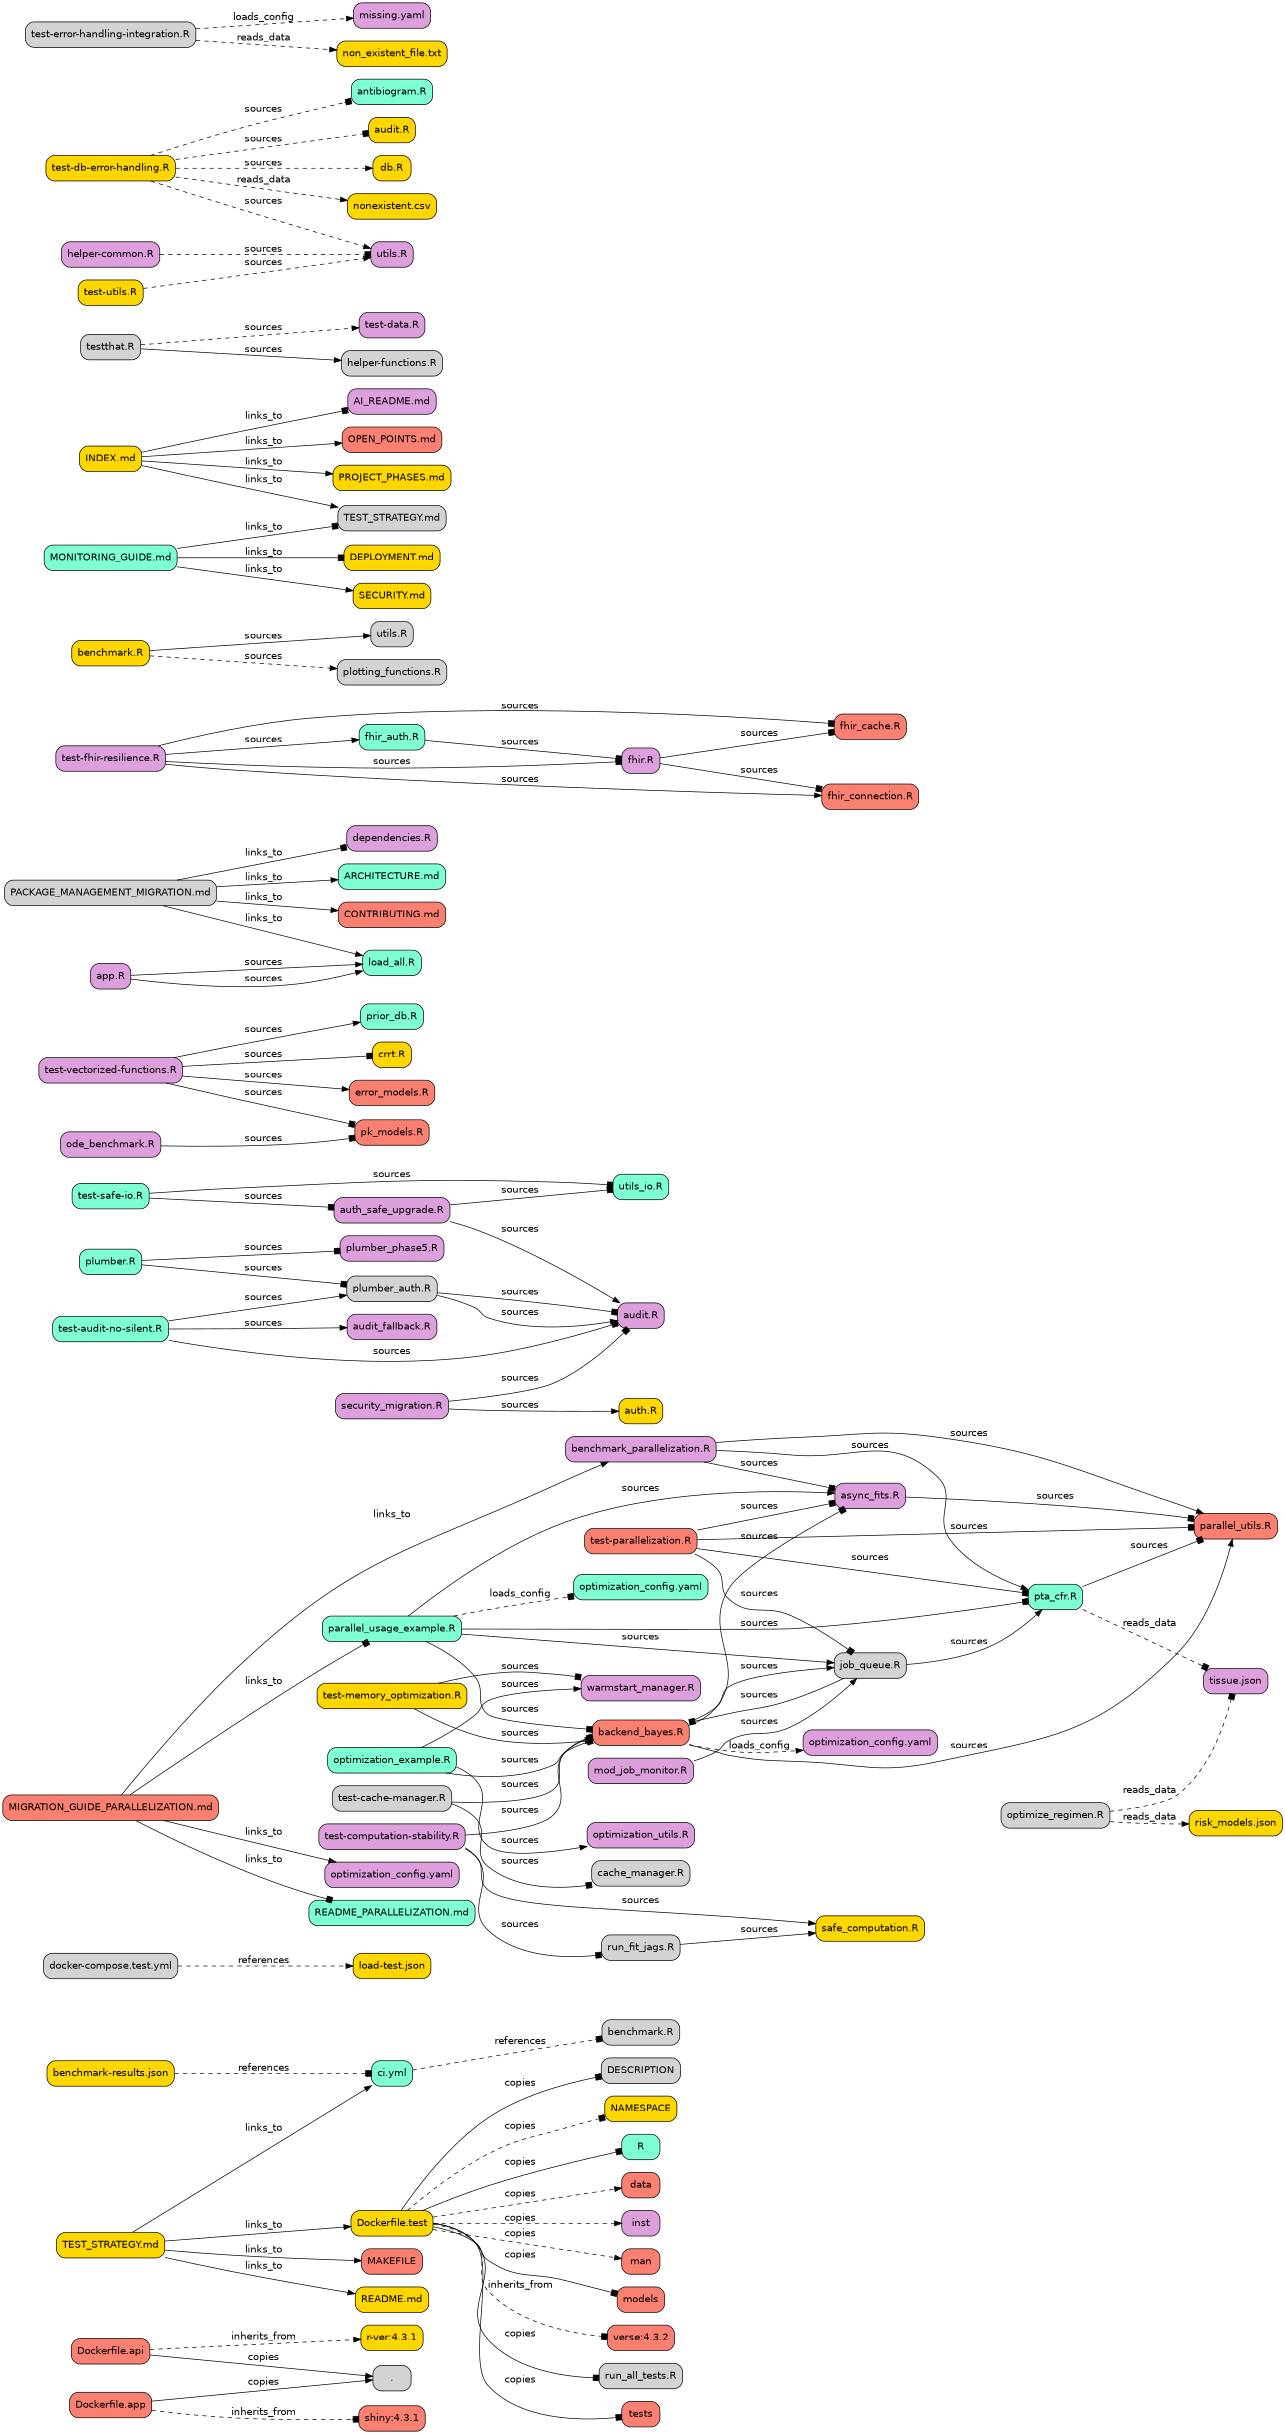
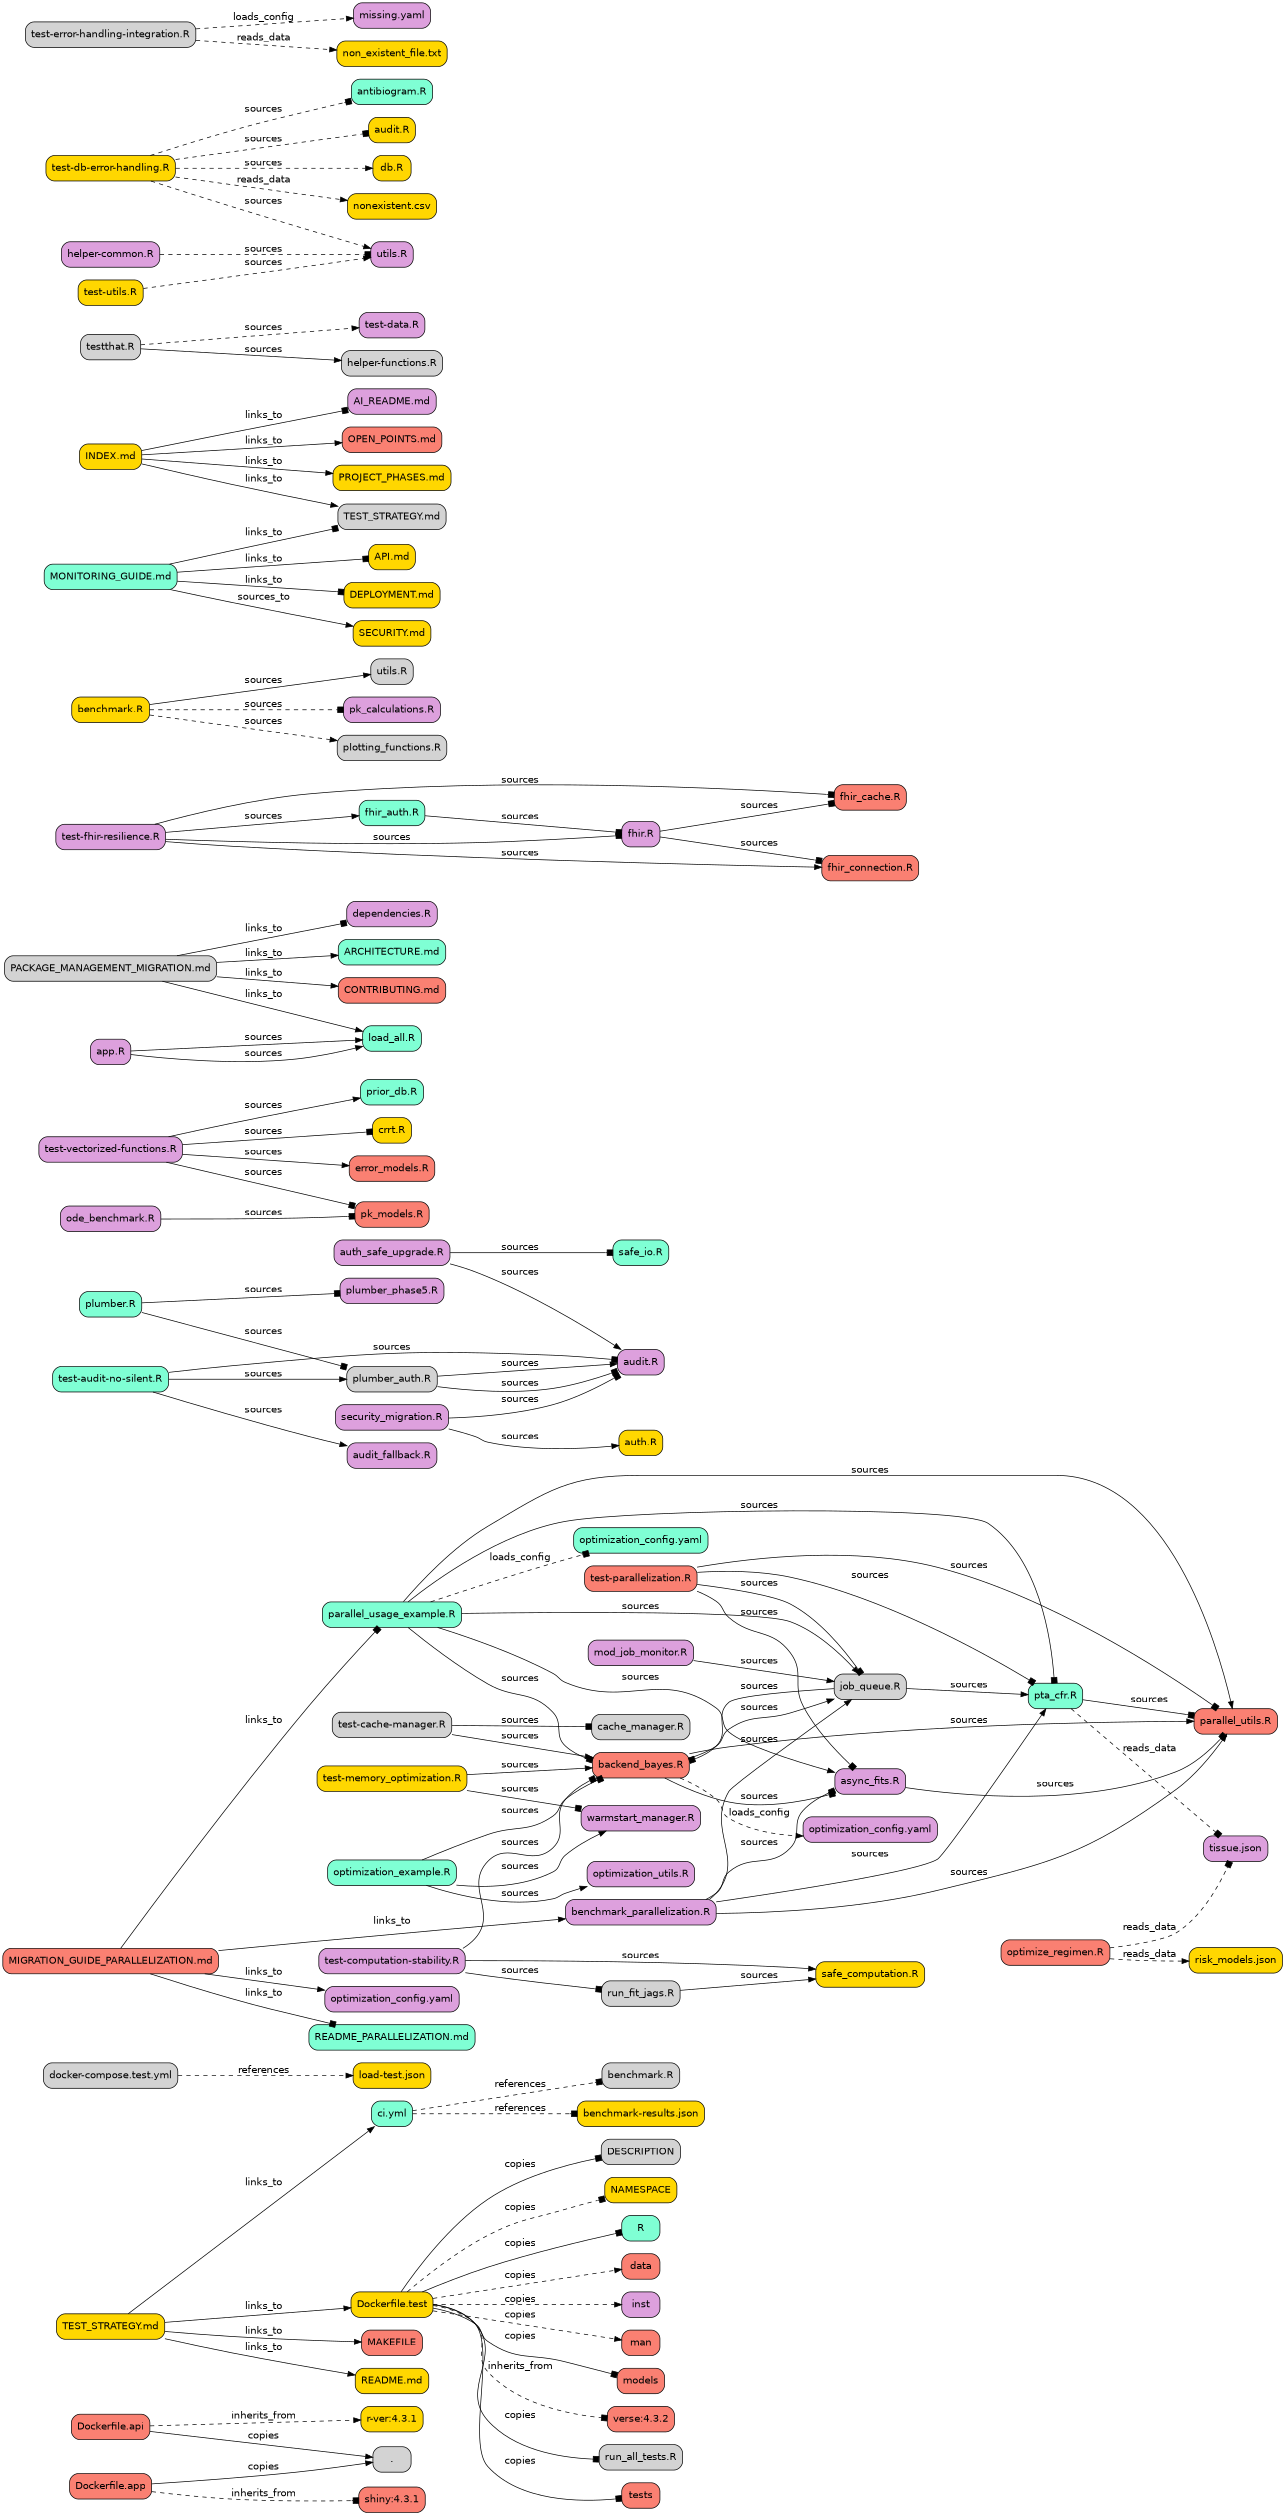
none -> (392, 557)
(264, 569) -> (264, 597)
none -> (392, 710)
(641, 1187) -> (641, 1253)
(111, 1196) -> none
none -> (862, 1475)
none -> (740, 1781)
(1055, 1815) -> (1055, 1953)
(269, 2073) -> (491, 2114)
